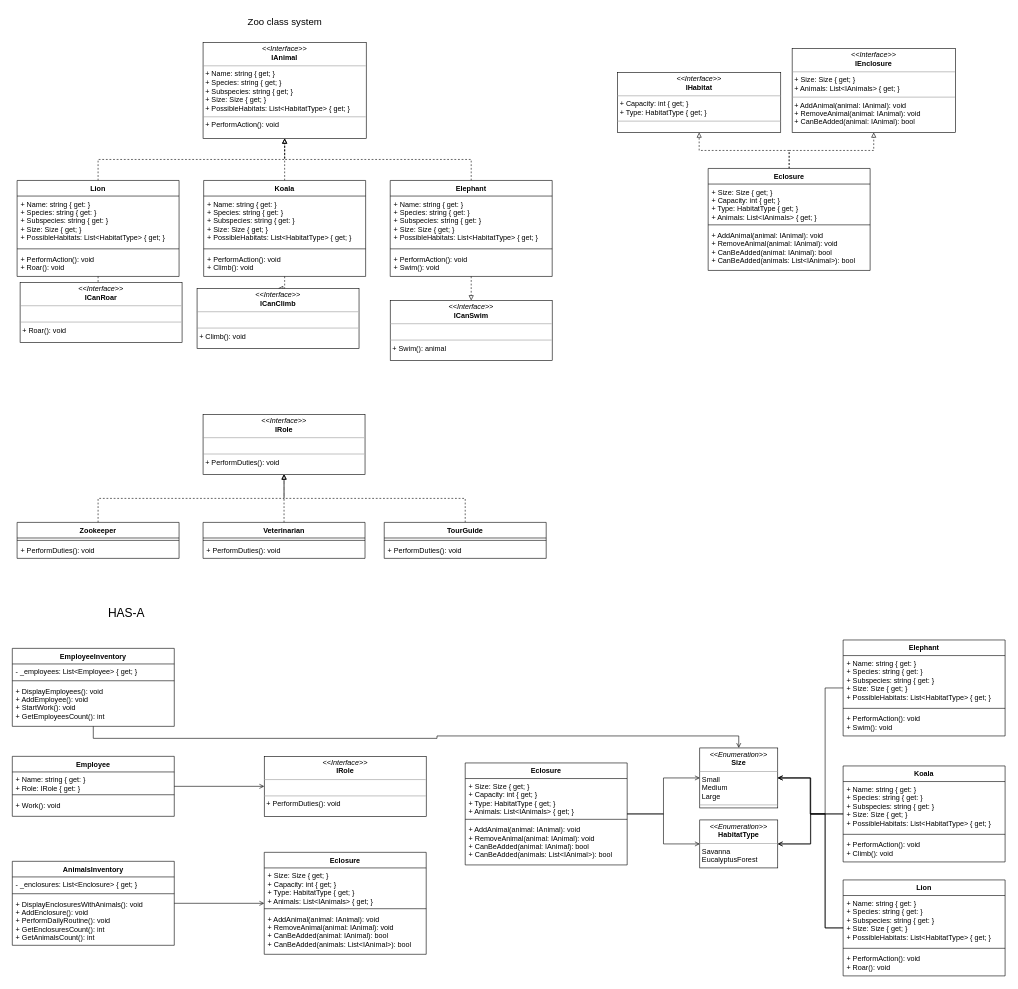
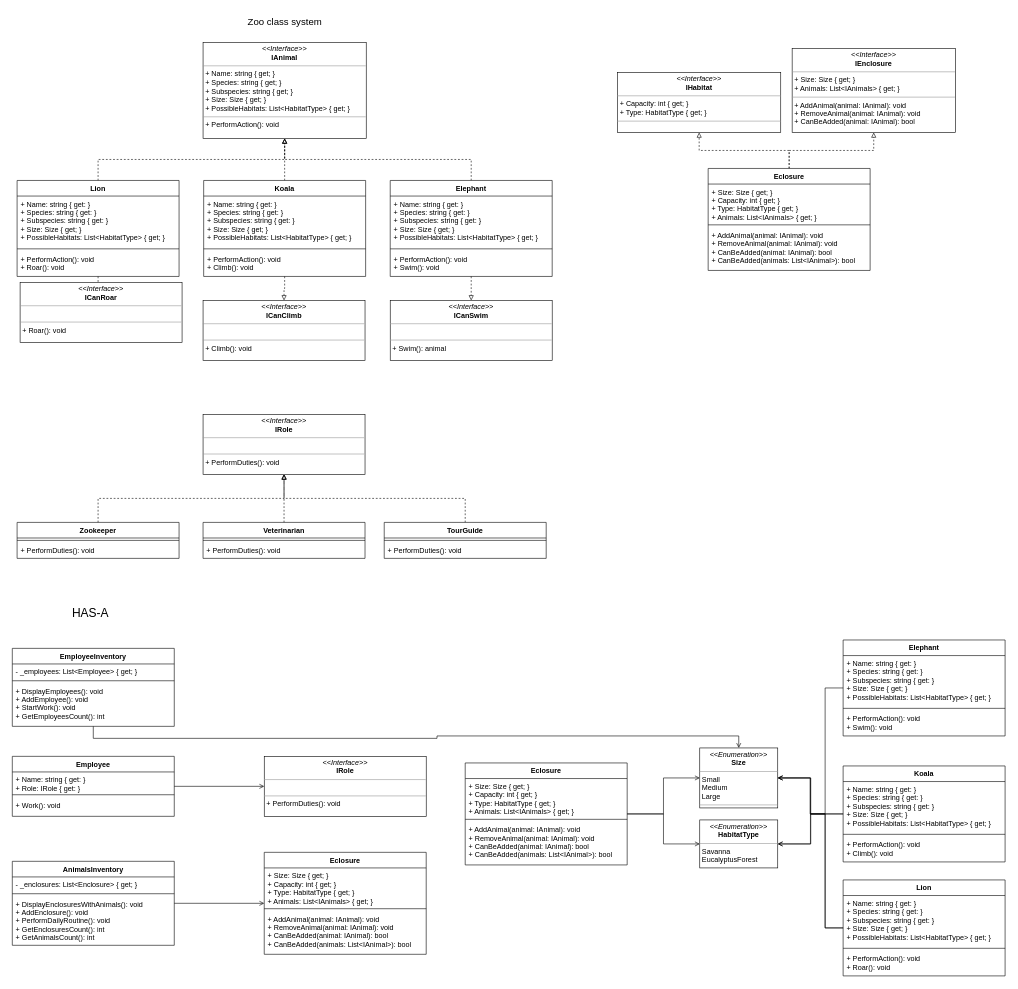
(278, 318) -> (284, 330)
(126, 612) -> (90, 612)
